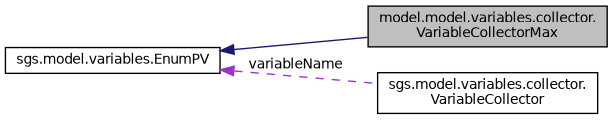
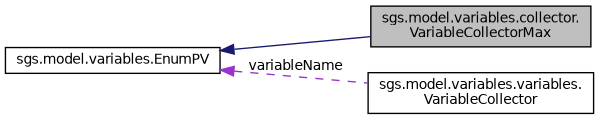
(488, 26) -> (481, 26)
(488, 93) -> (481, 93)
